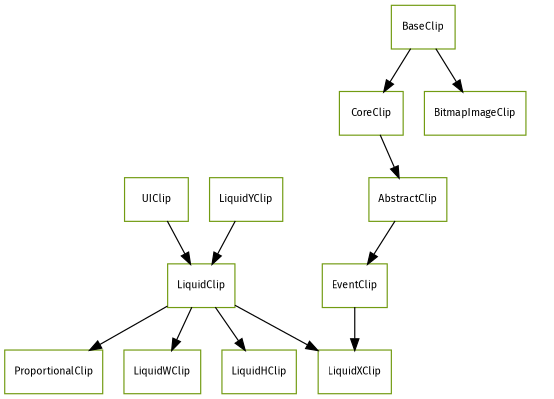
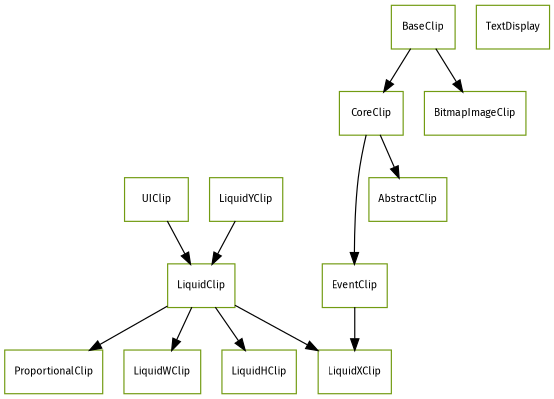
none -> (513, 27)
(384, 238) -> (357, 193)
